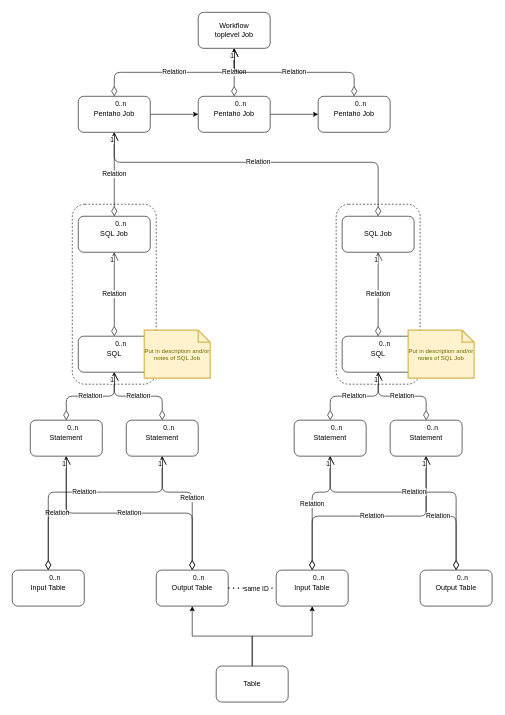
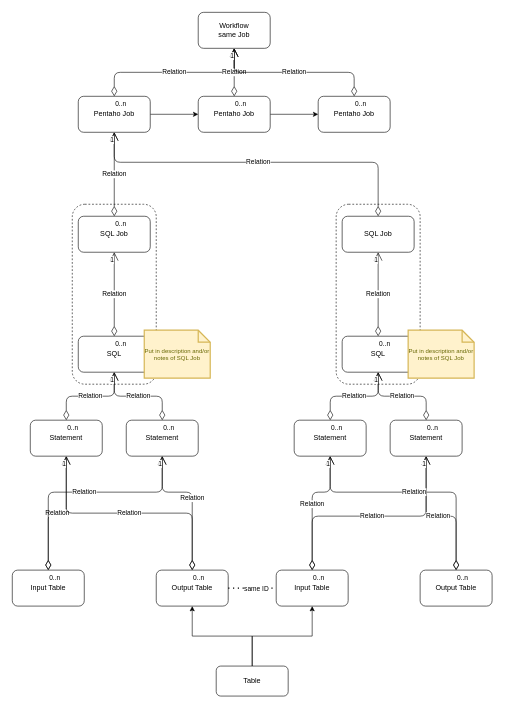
(234, 30) -> (234, 30)
(252, 684) -> (252, 681)
